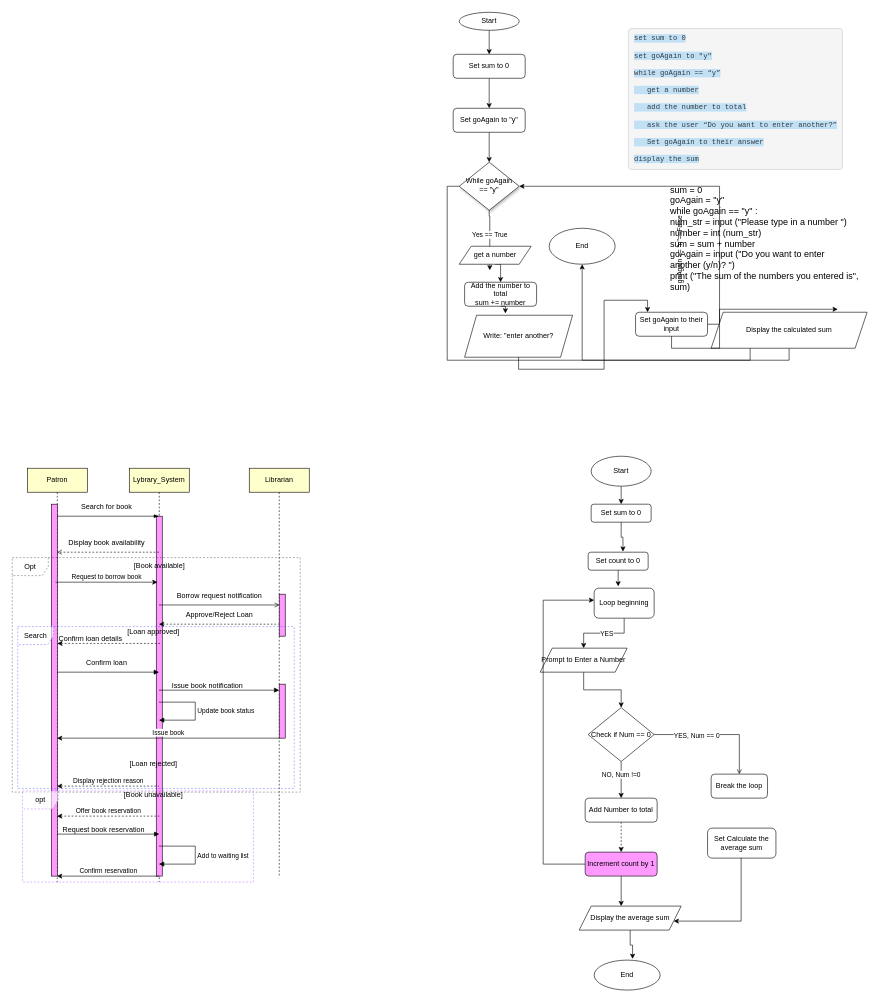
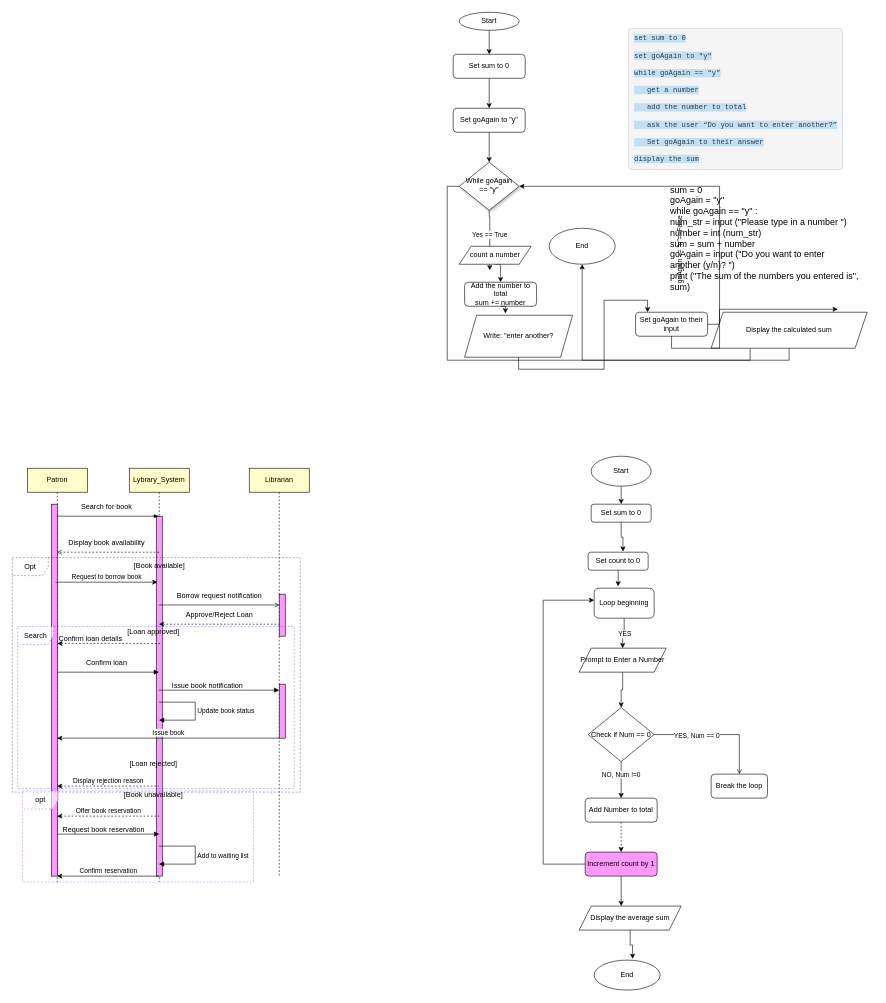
(495, 255) -> (495, 255)
(584, 660) -> (623, 660)
(742, 843) -> none
(741, 858) -> none
